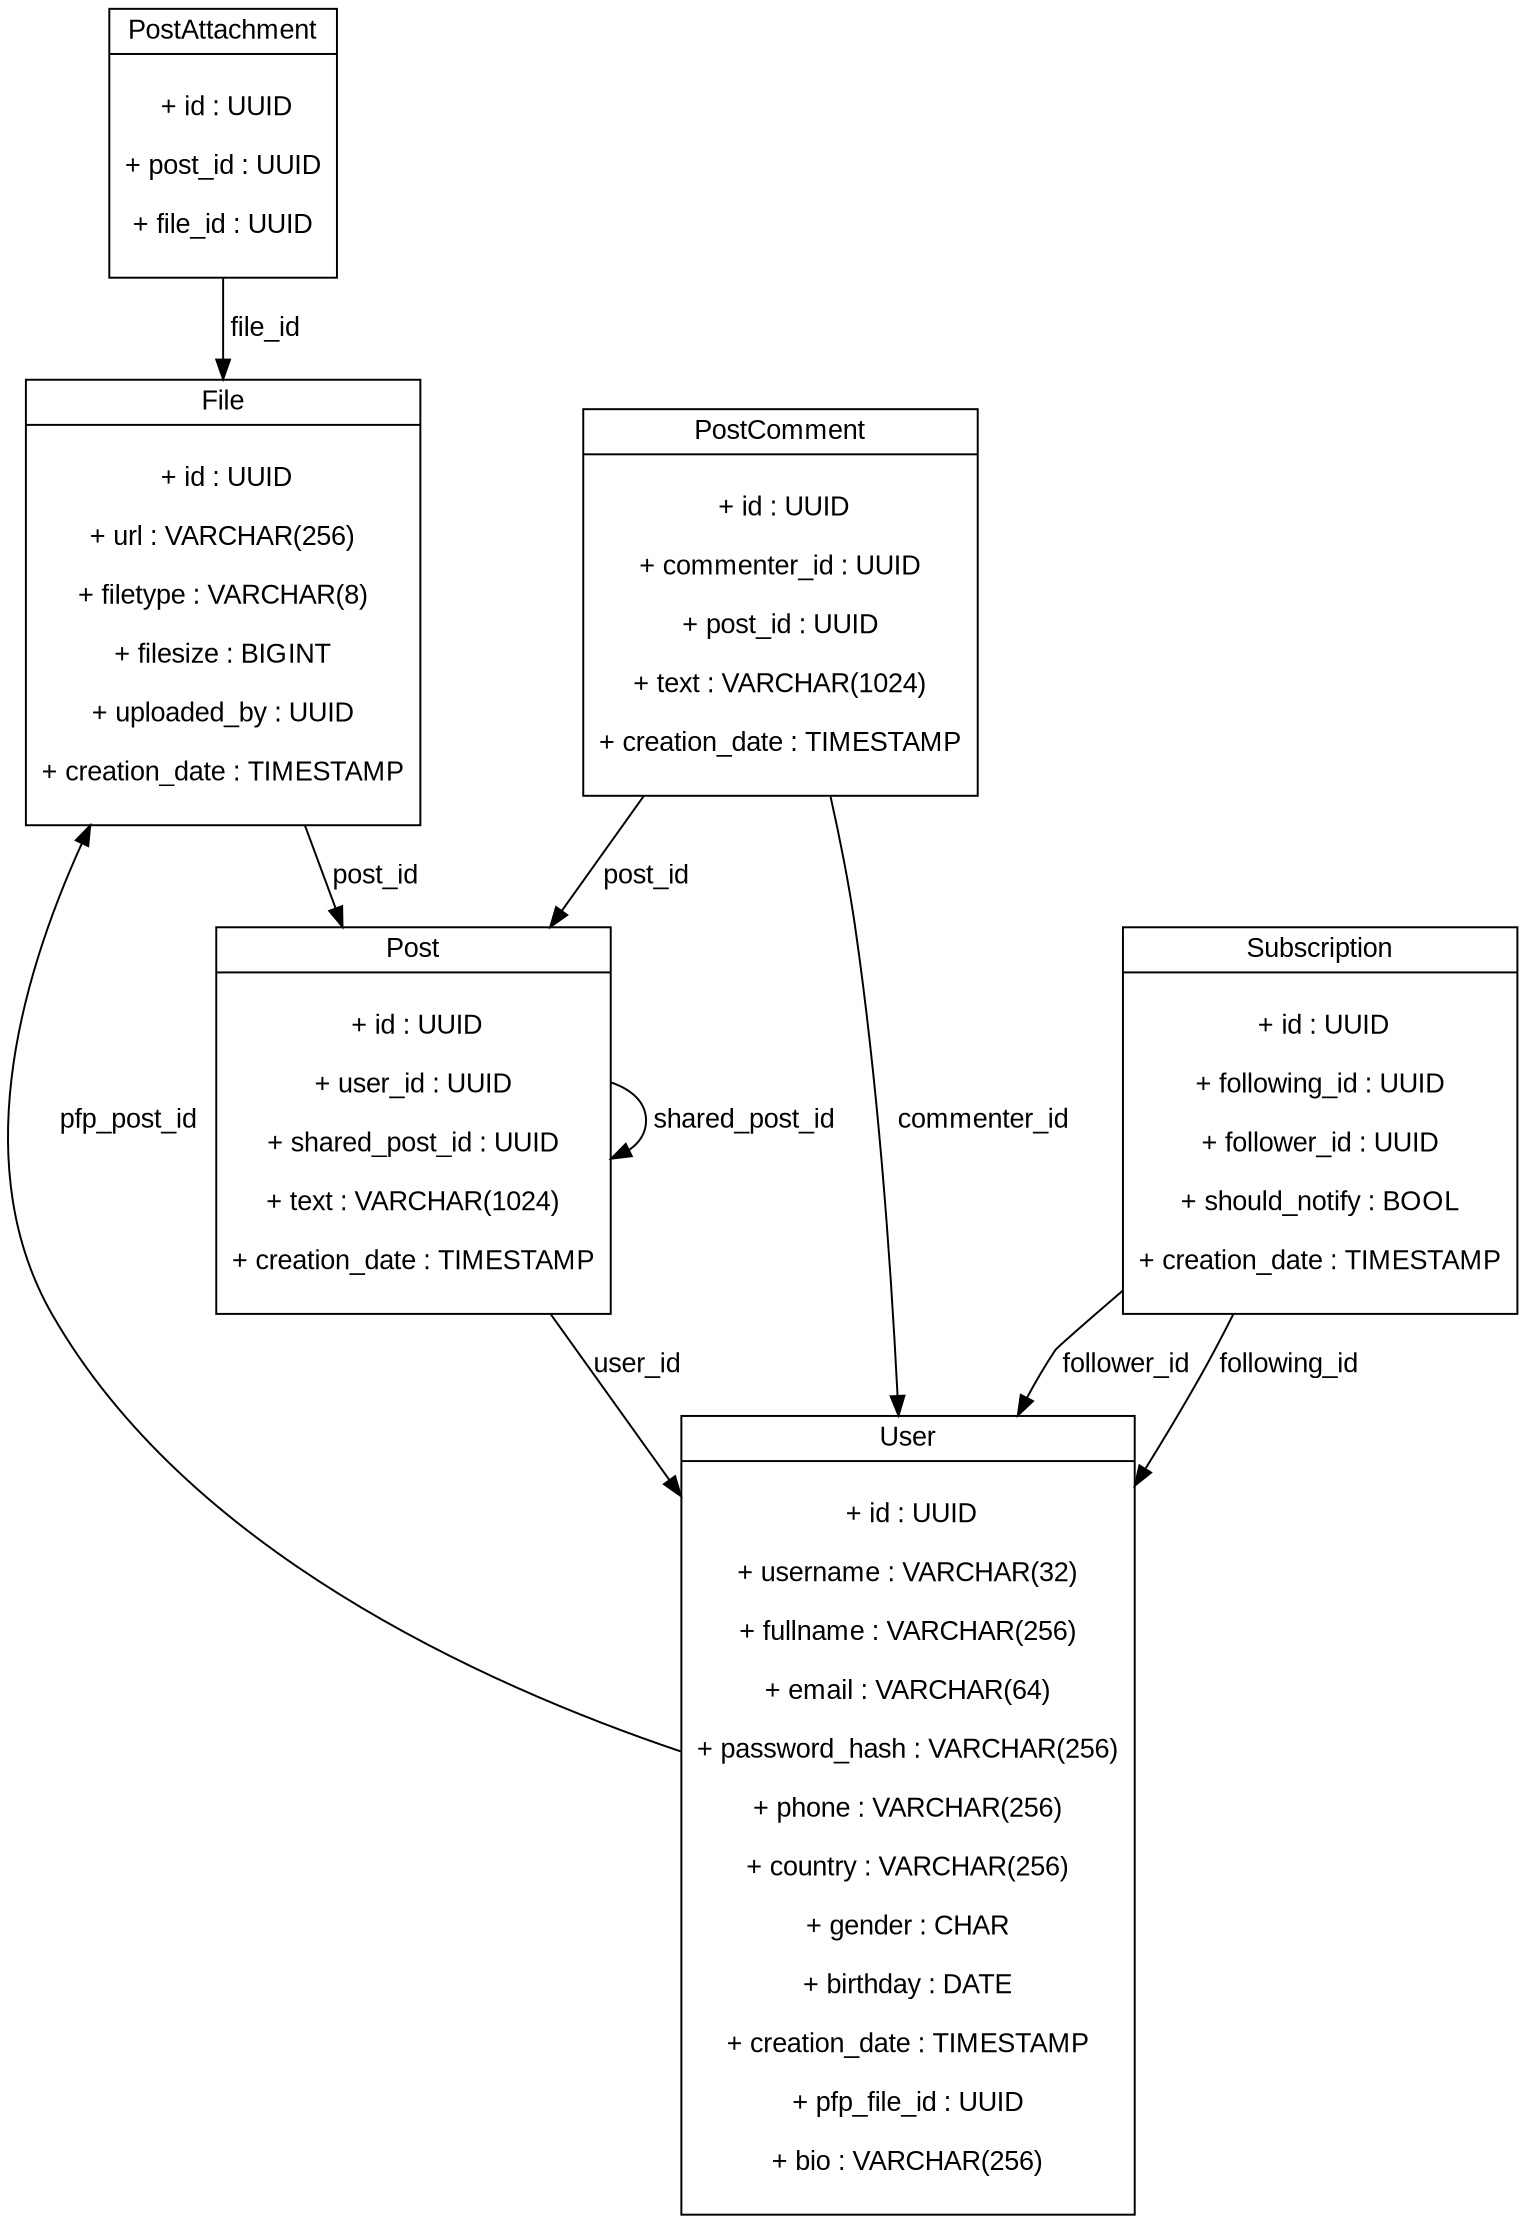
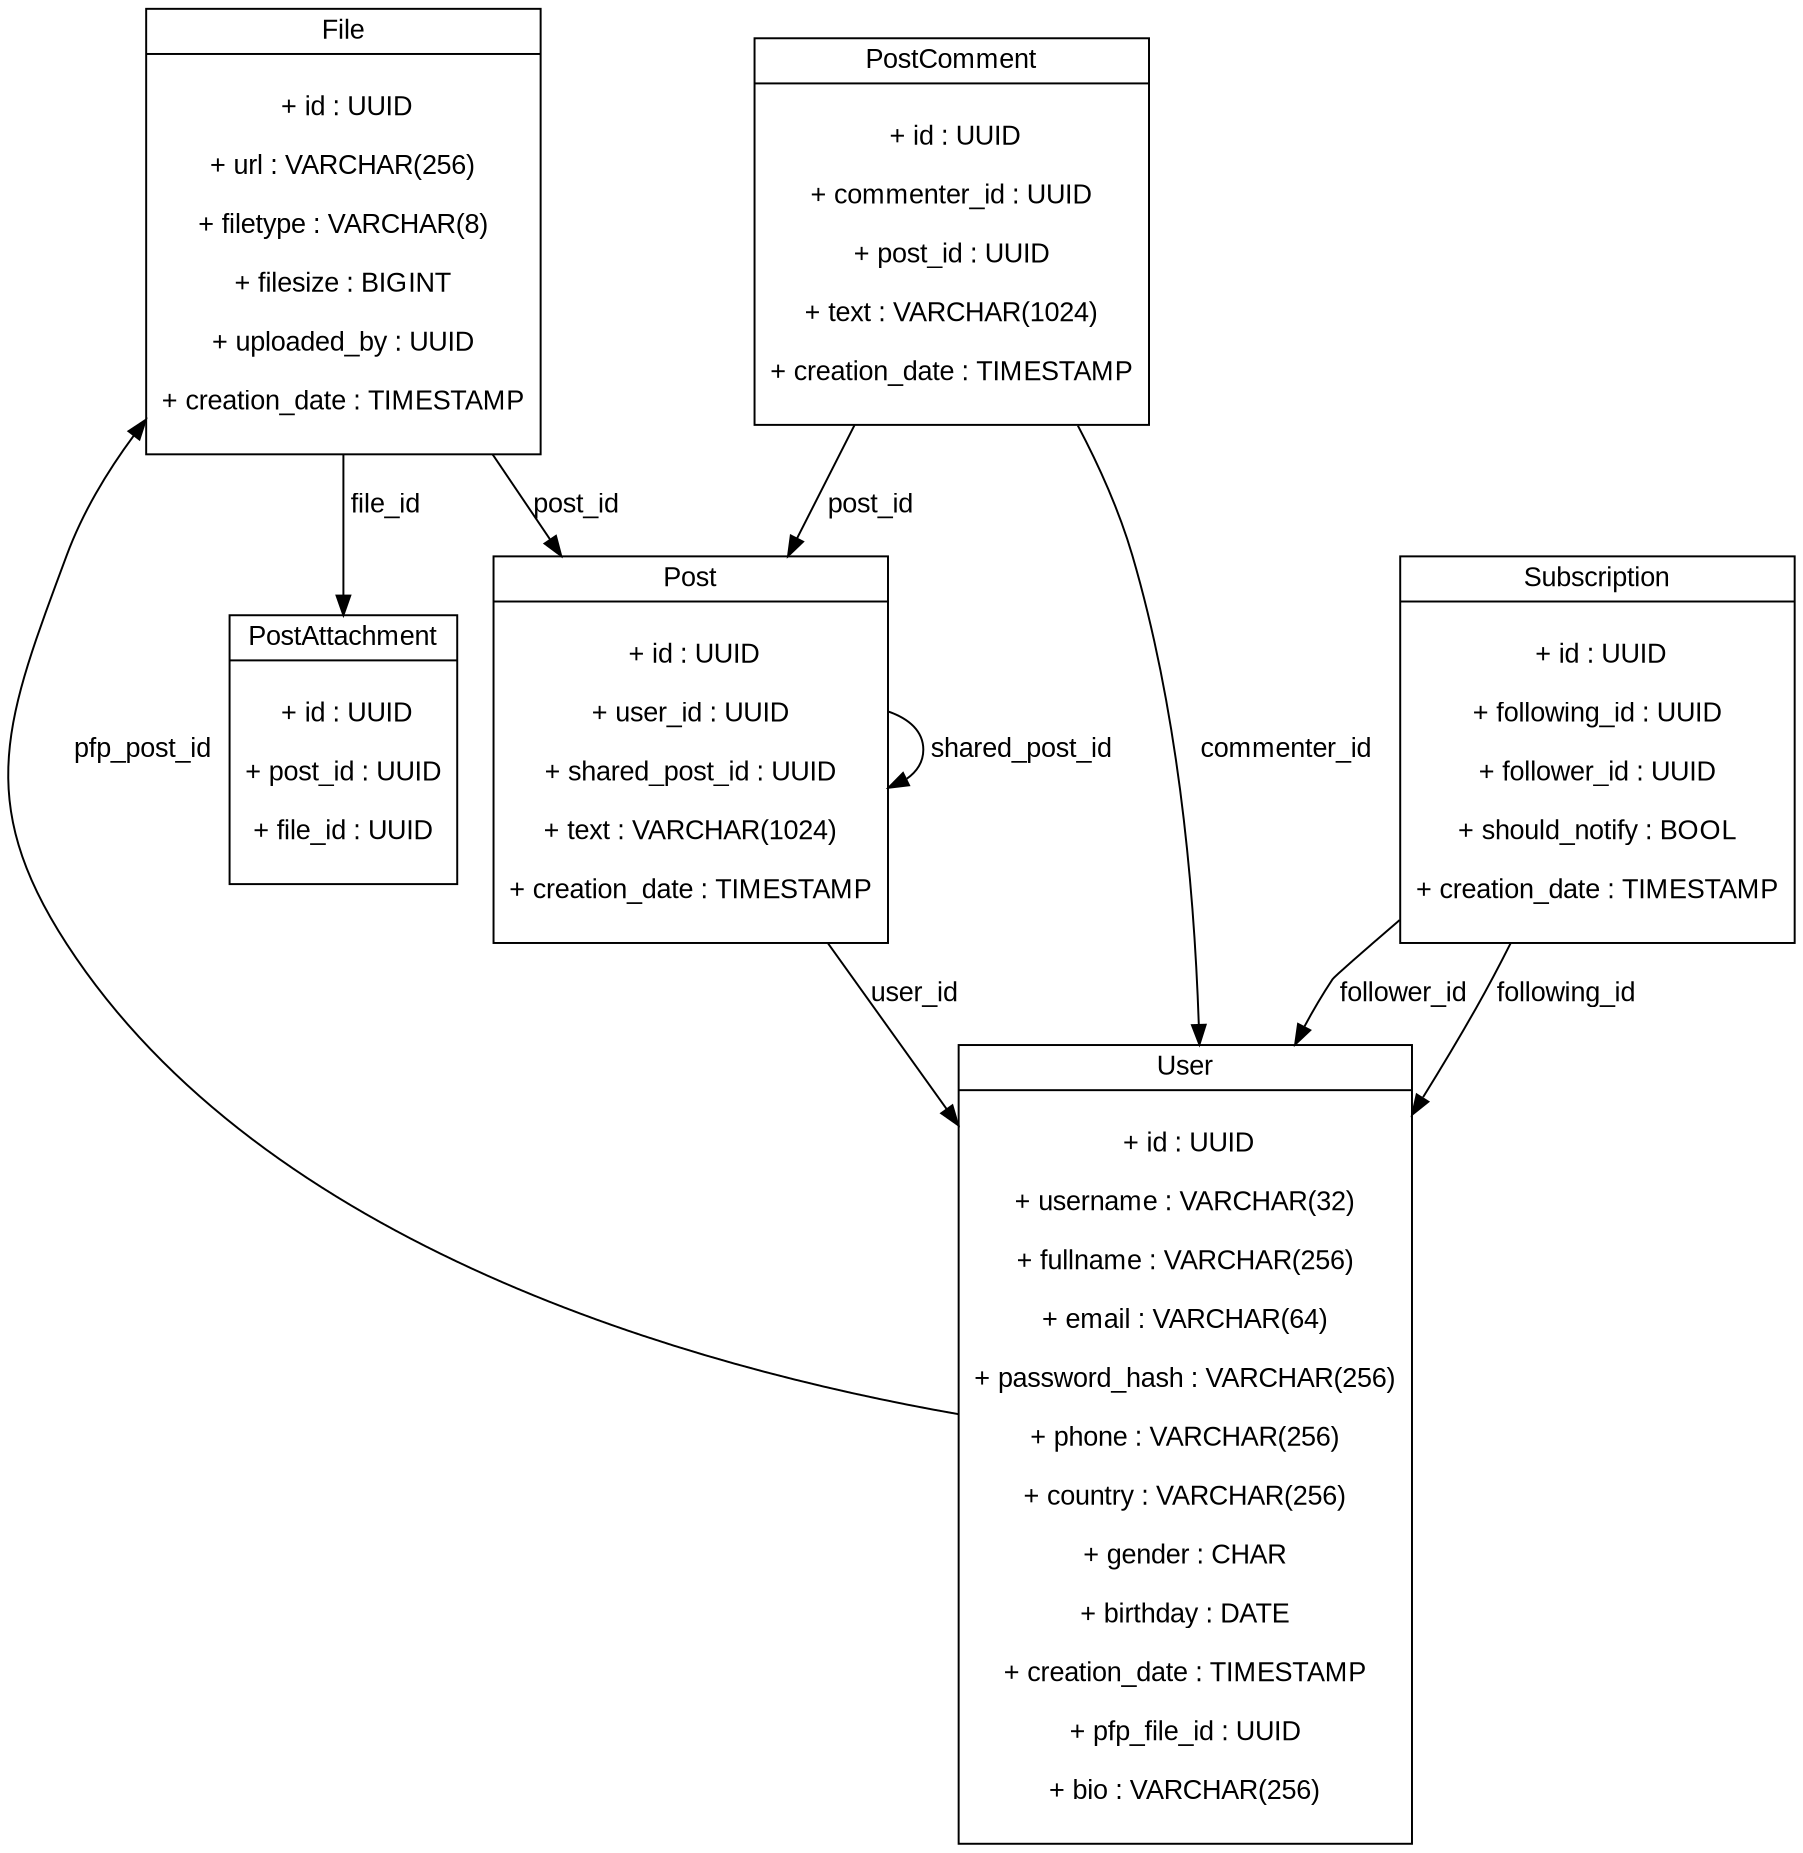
(223, 319) -> (343, 525)
